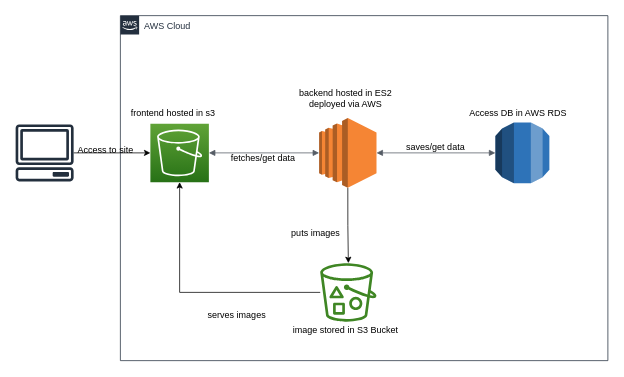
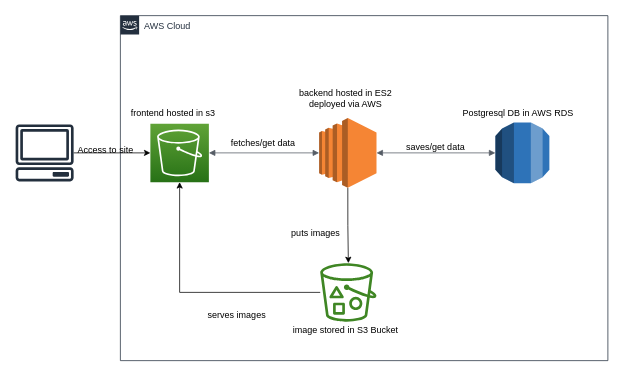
(518, 113) -> (518, 113)
(263, 158) -> (263, 143)
